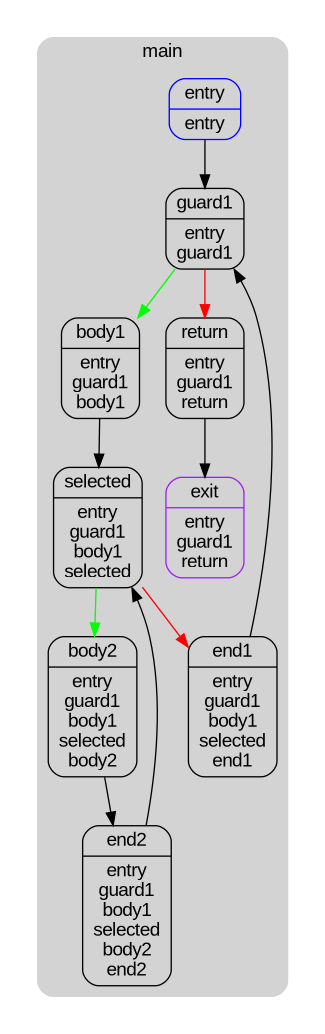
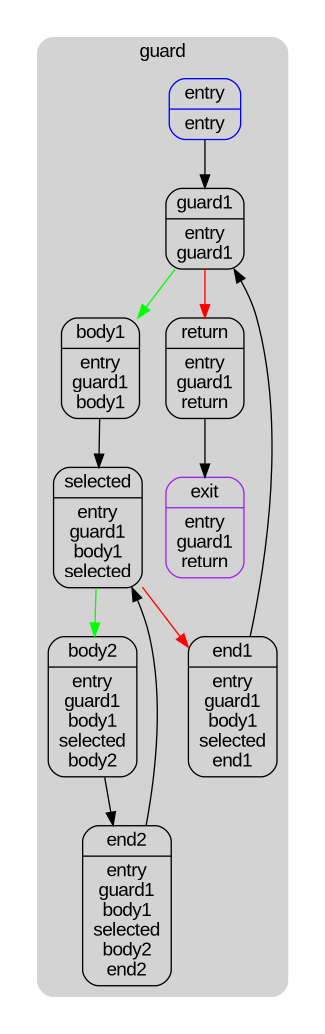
(163, 52) -> (163, 52)
